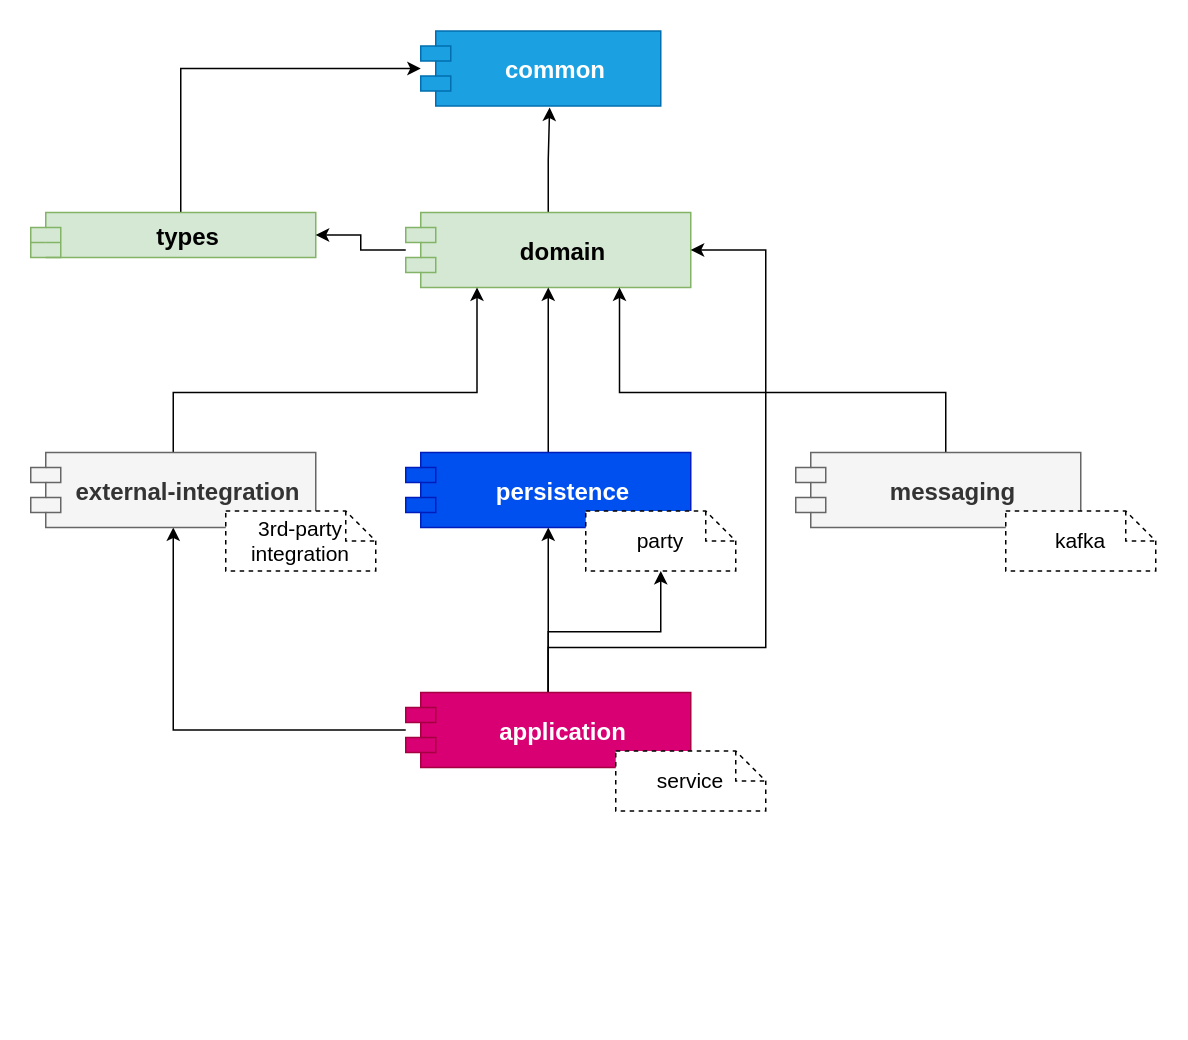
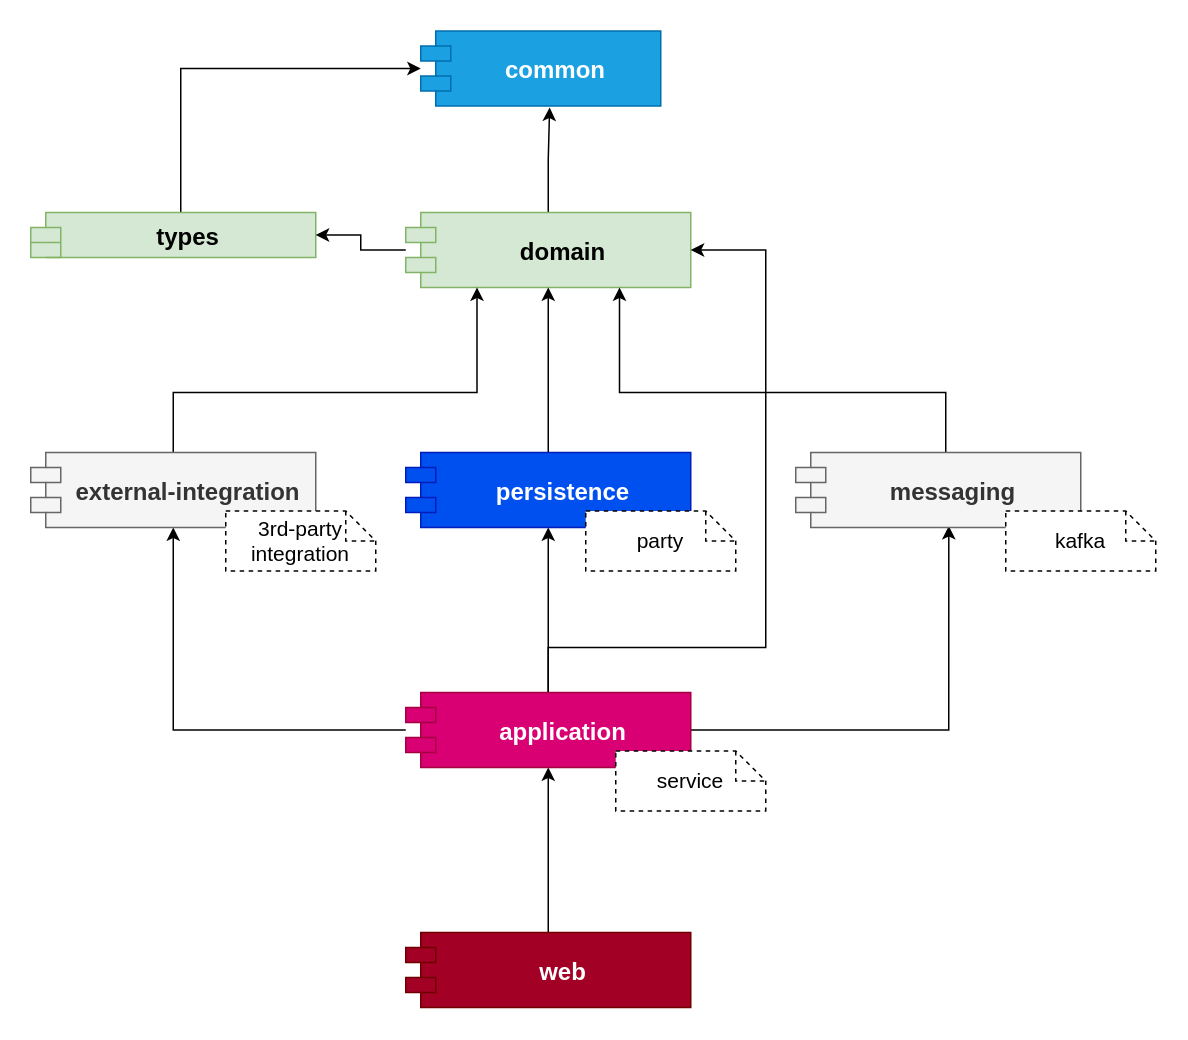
(631, 632) -> (917, 730)
none -> (548, 855)
none -> (548, 970)
